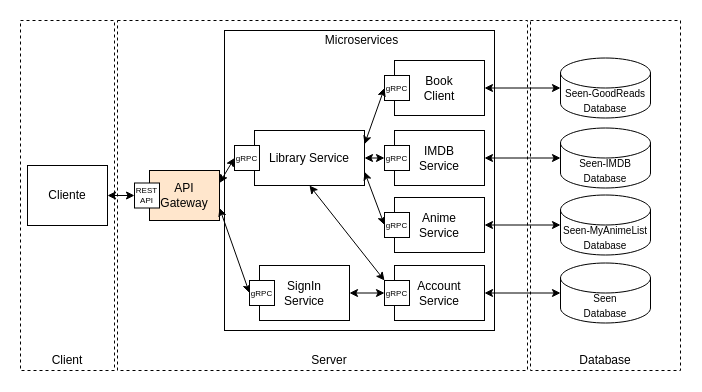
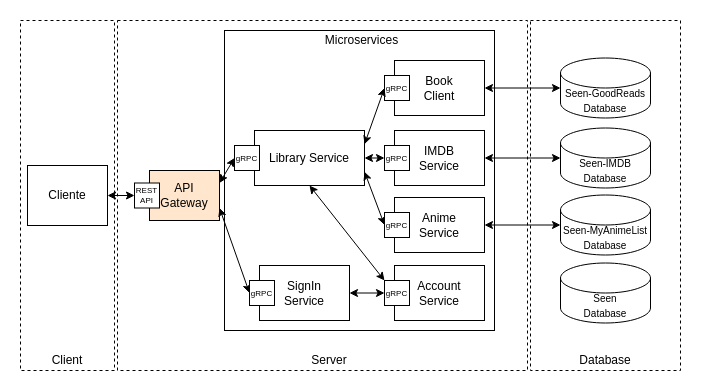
(522, 293) -> none
